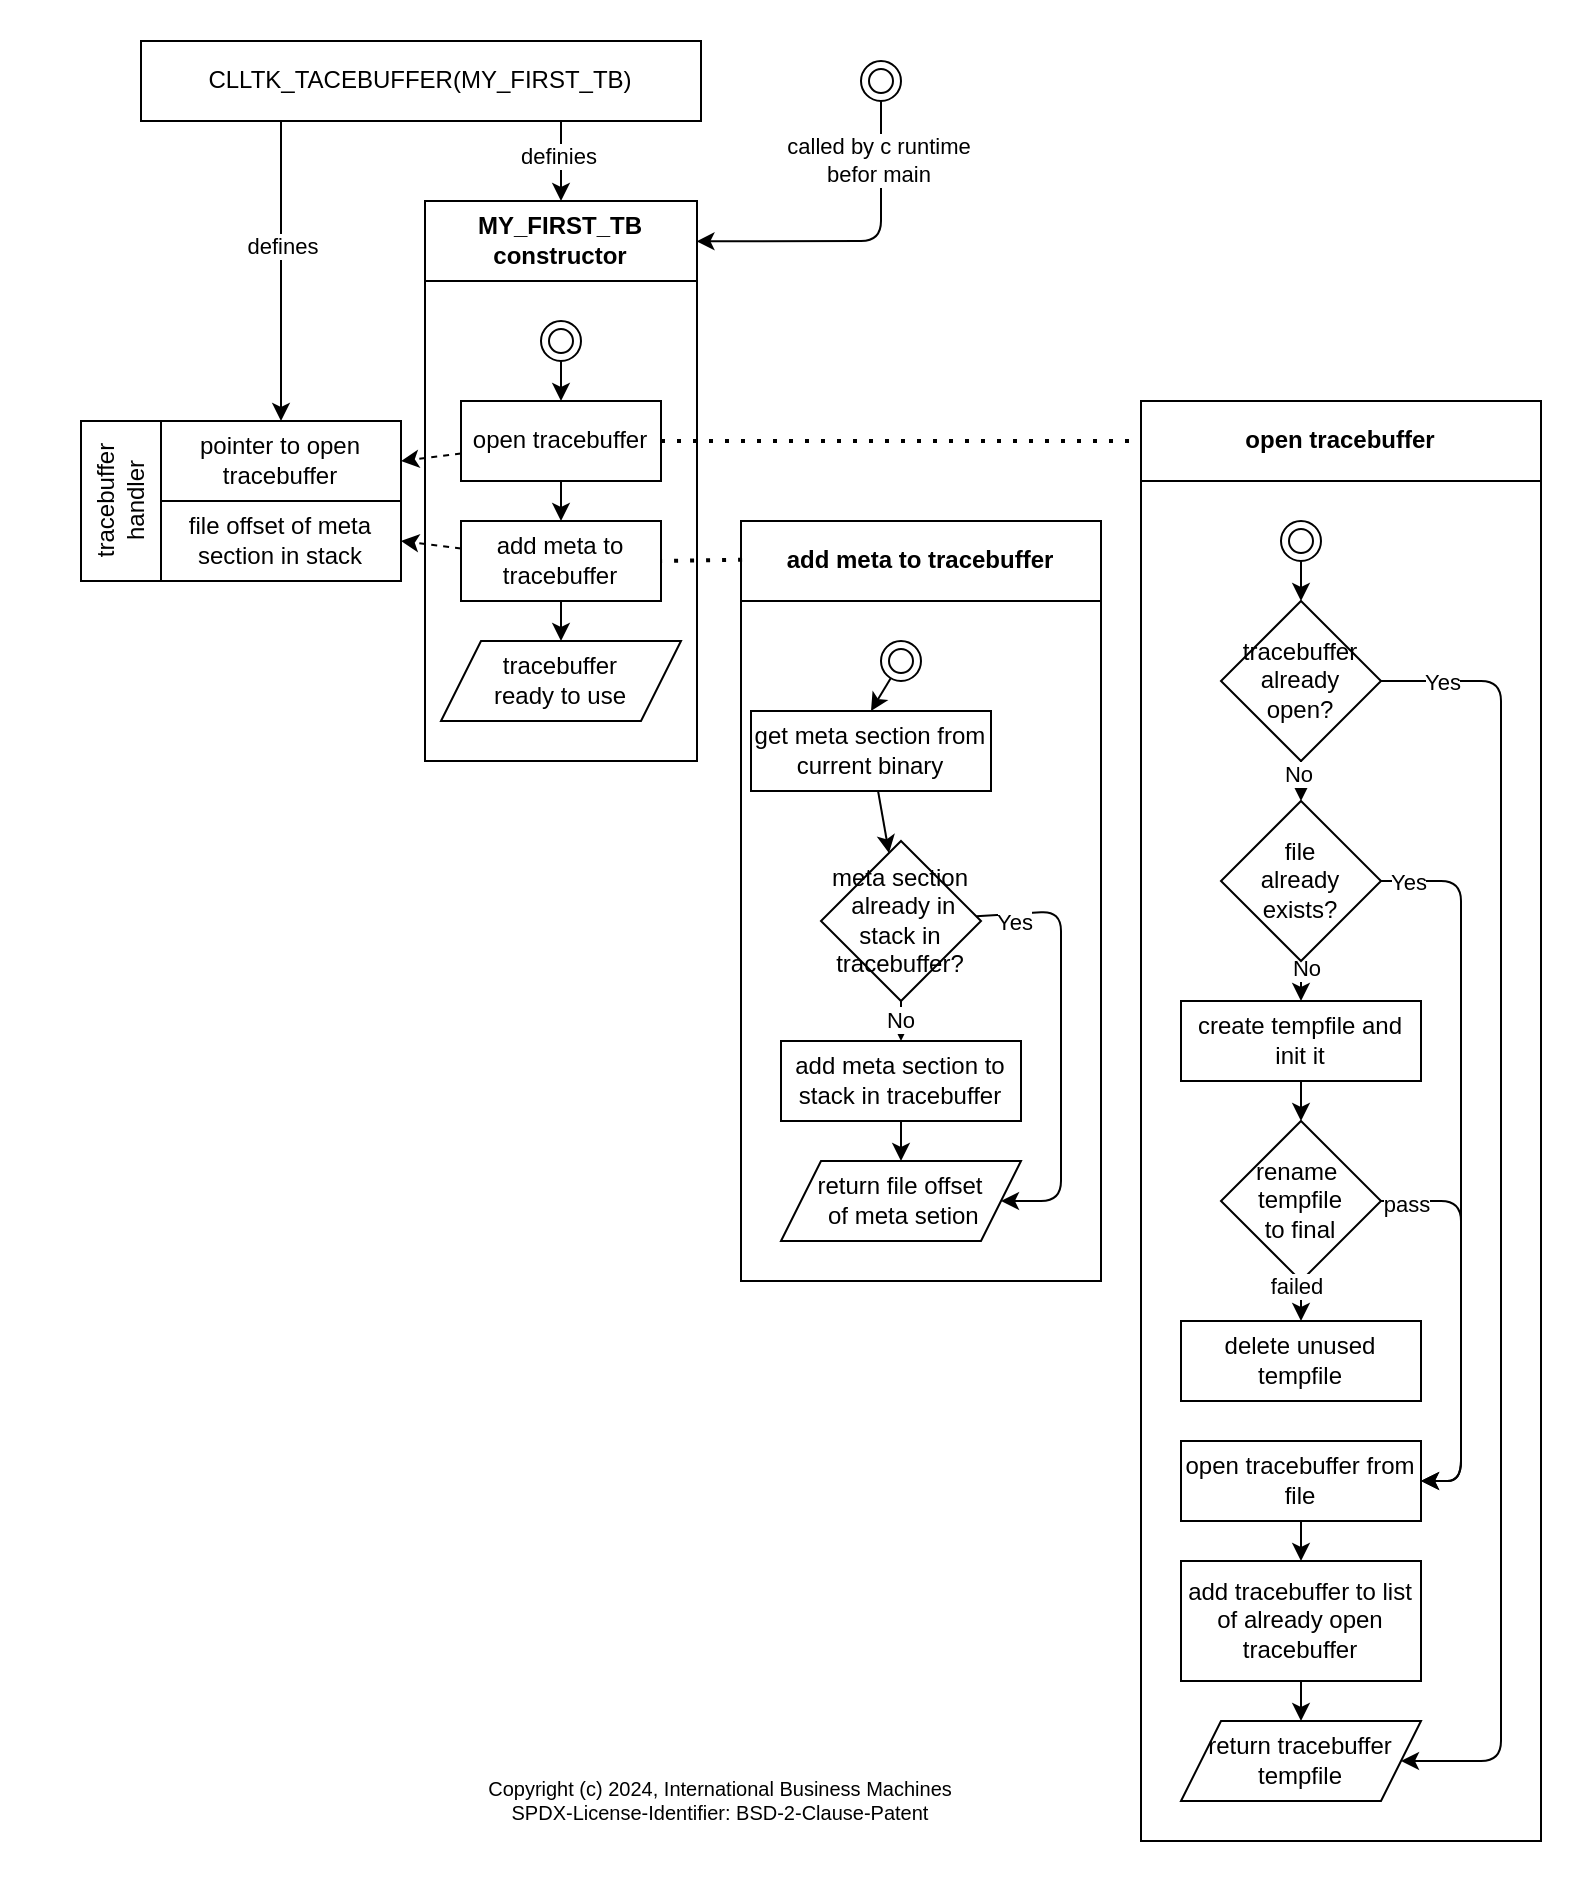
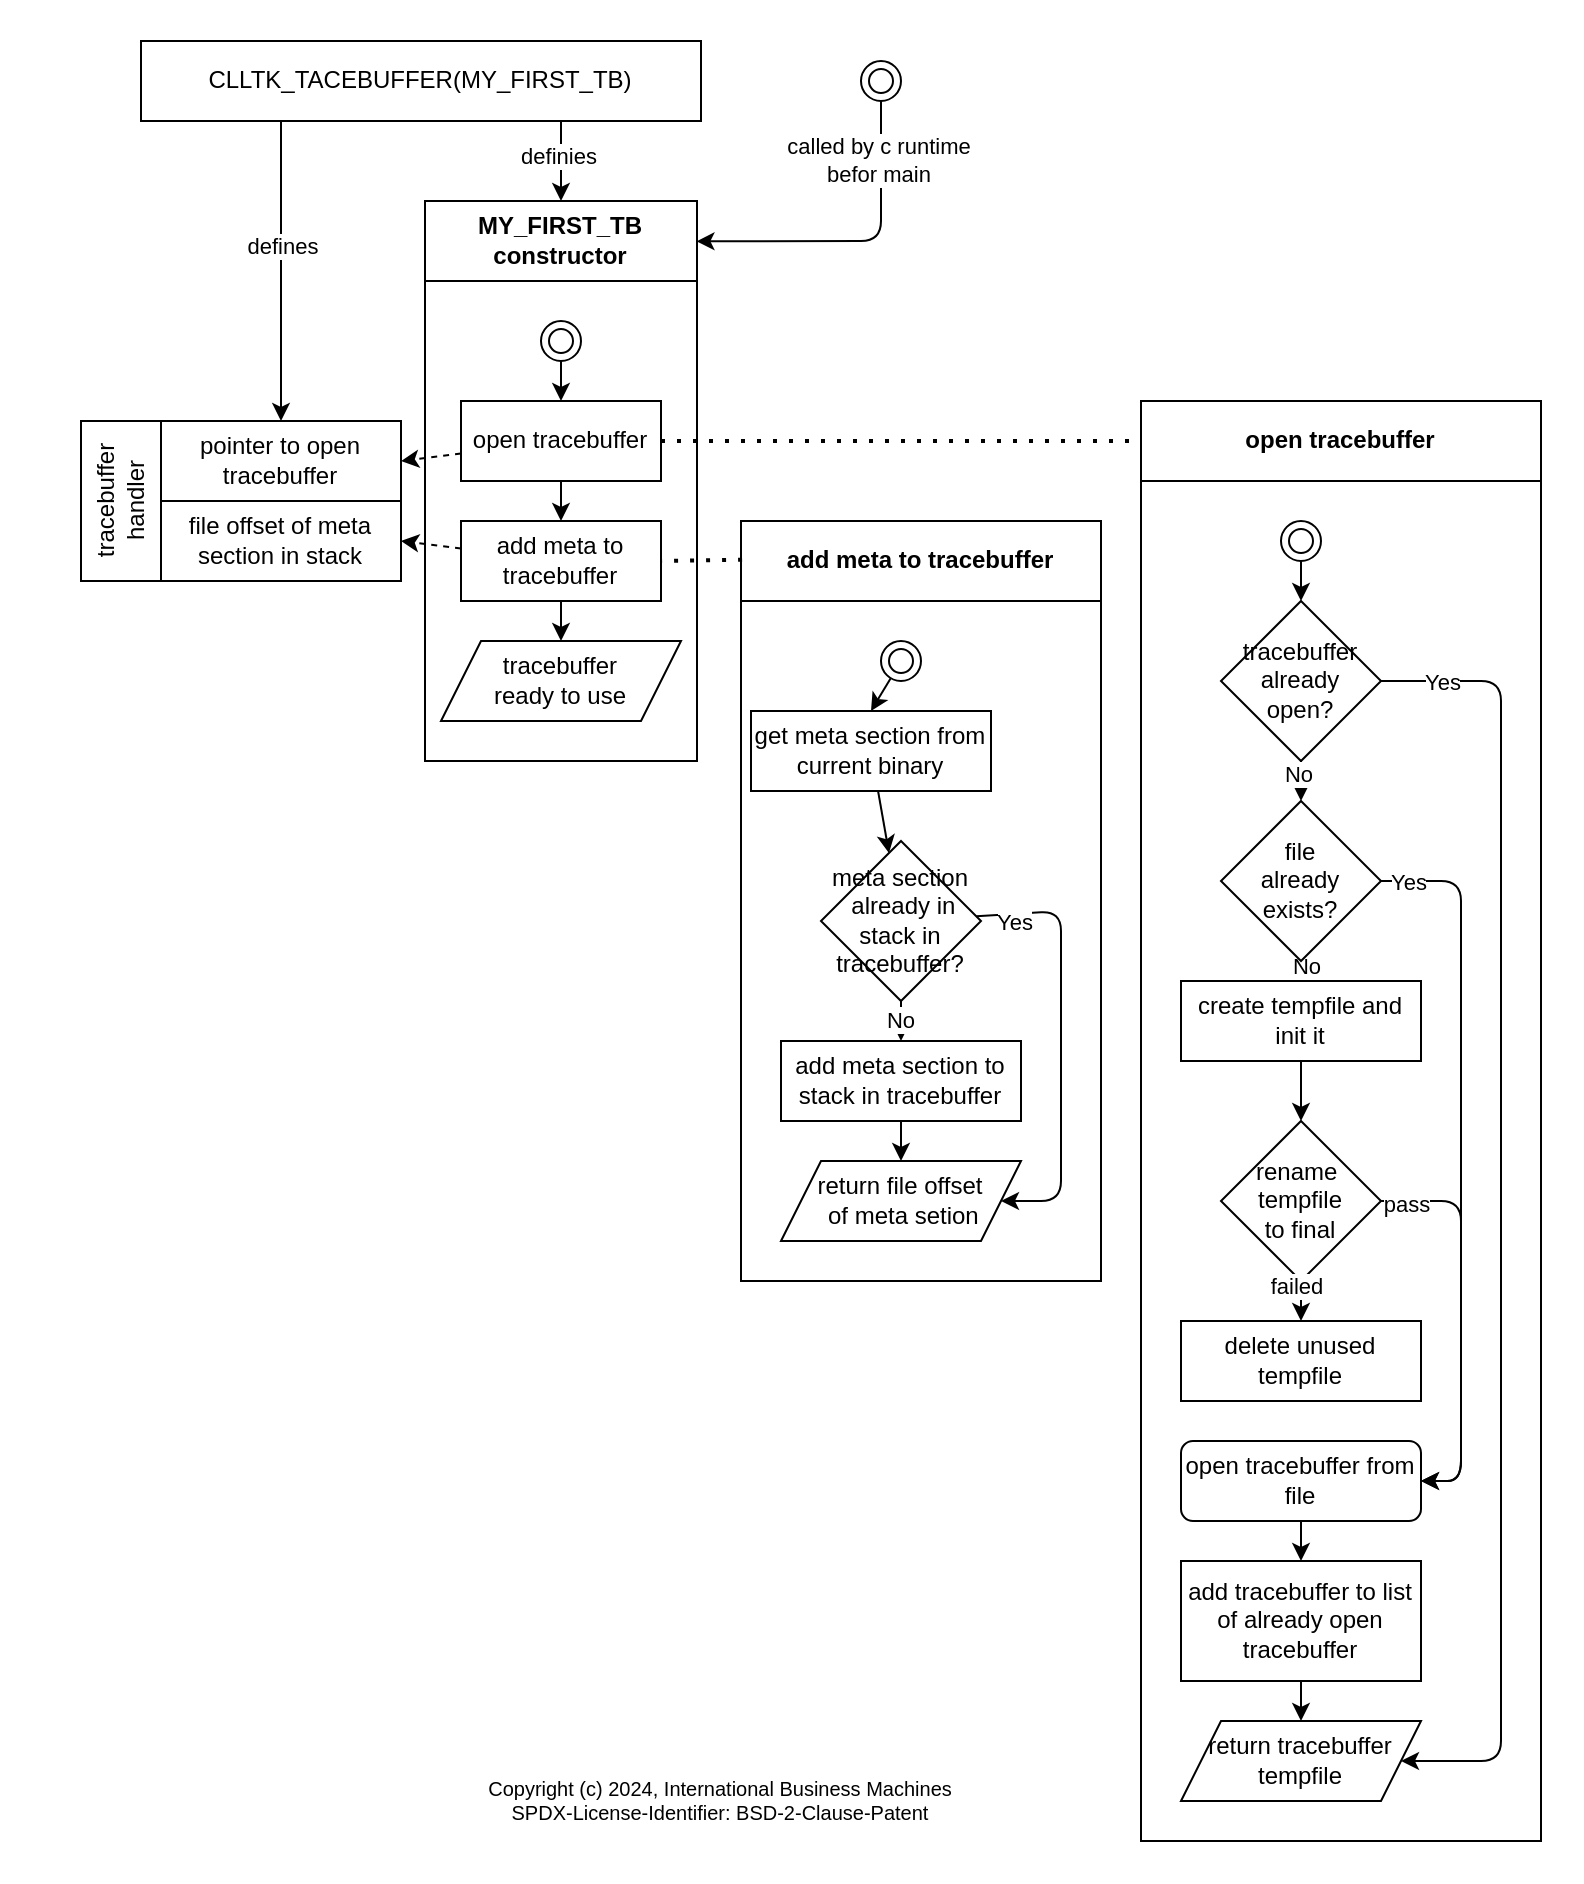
(1301, 1041) -> (1301, 1021)
(1301, 1481) -> (1301, 1481)
